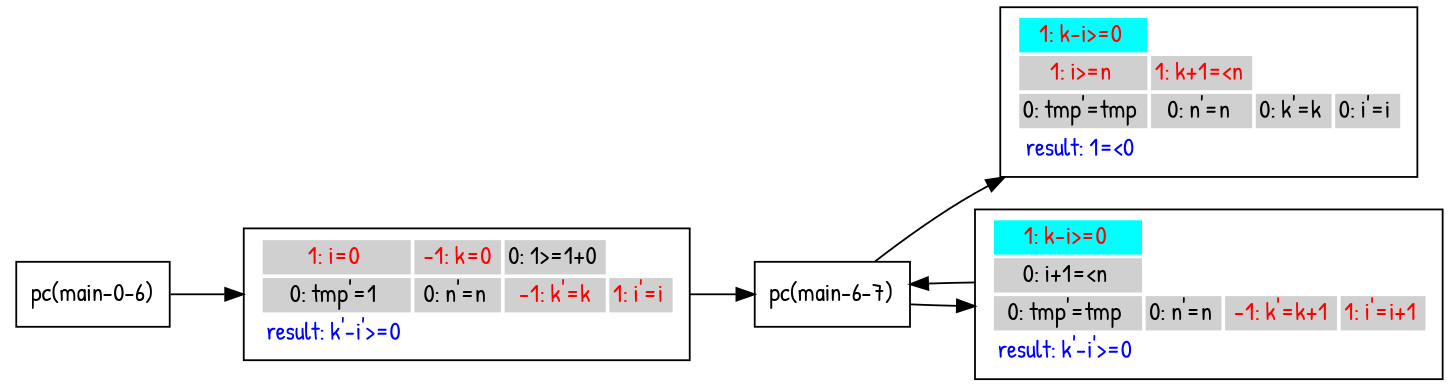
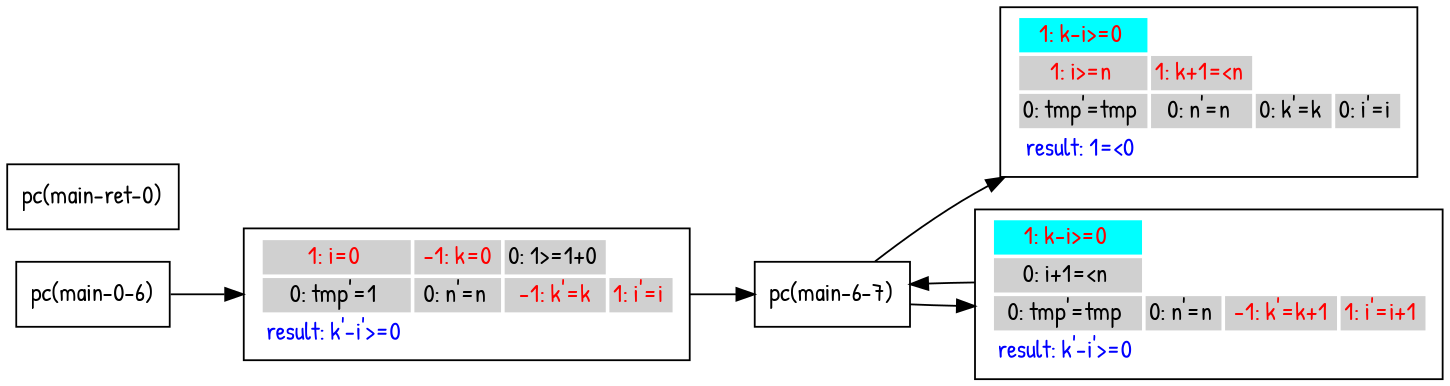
none -> (93, 197)
